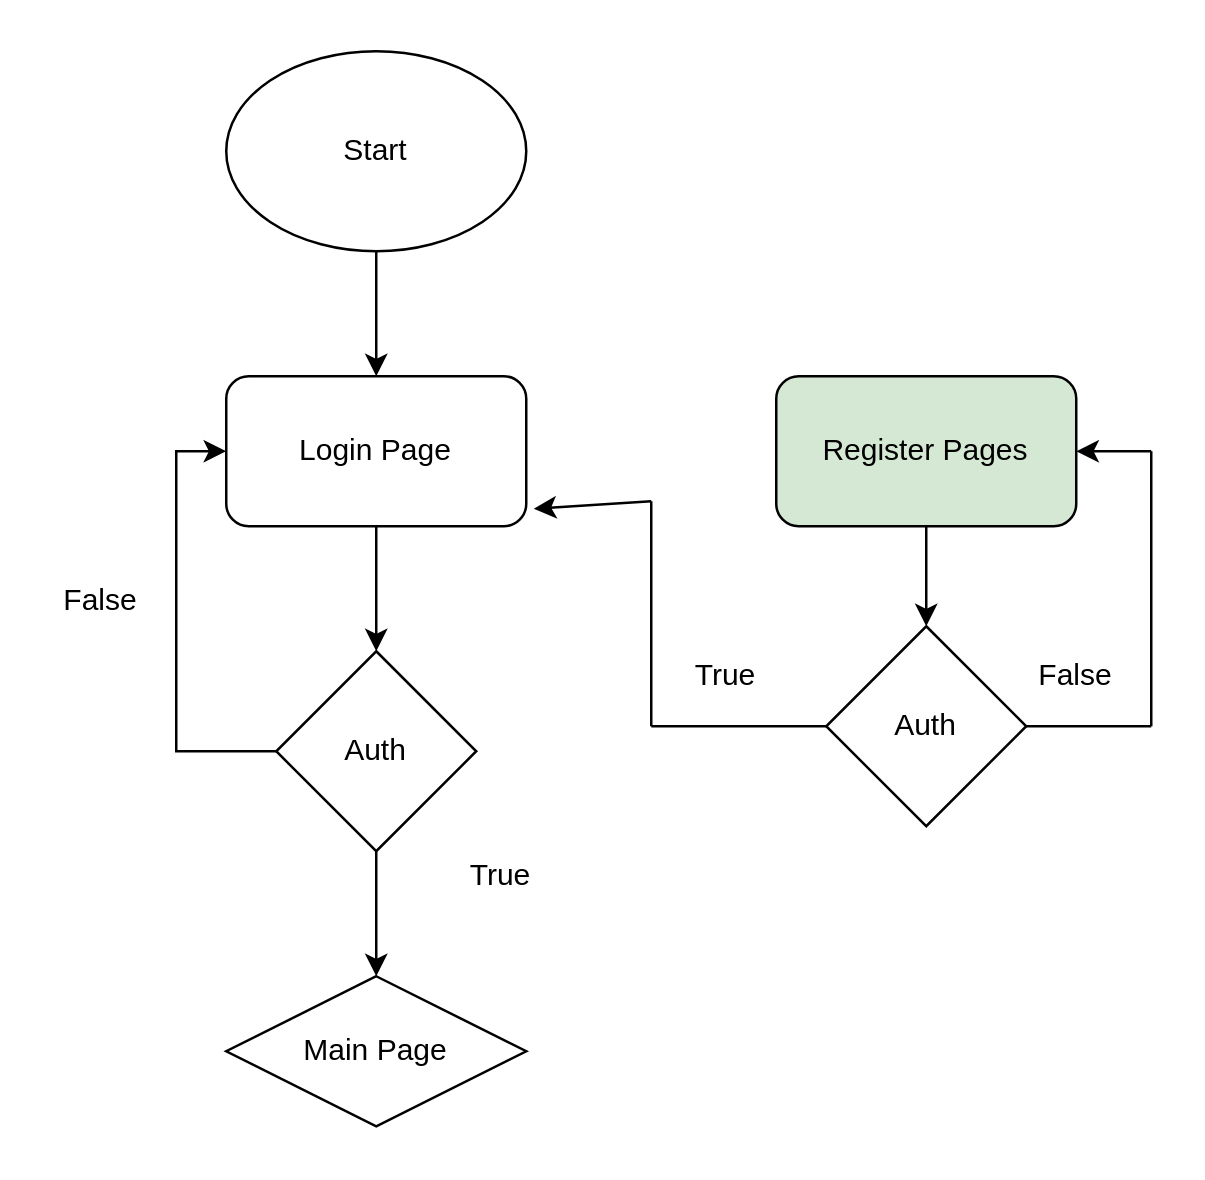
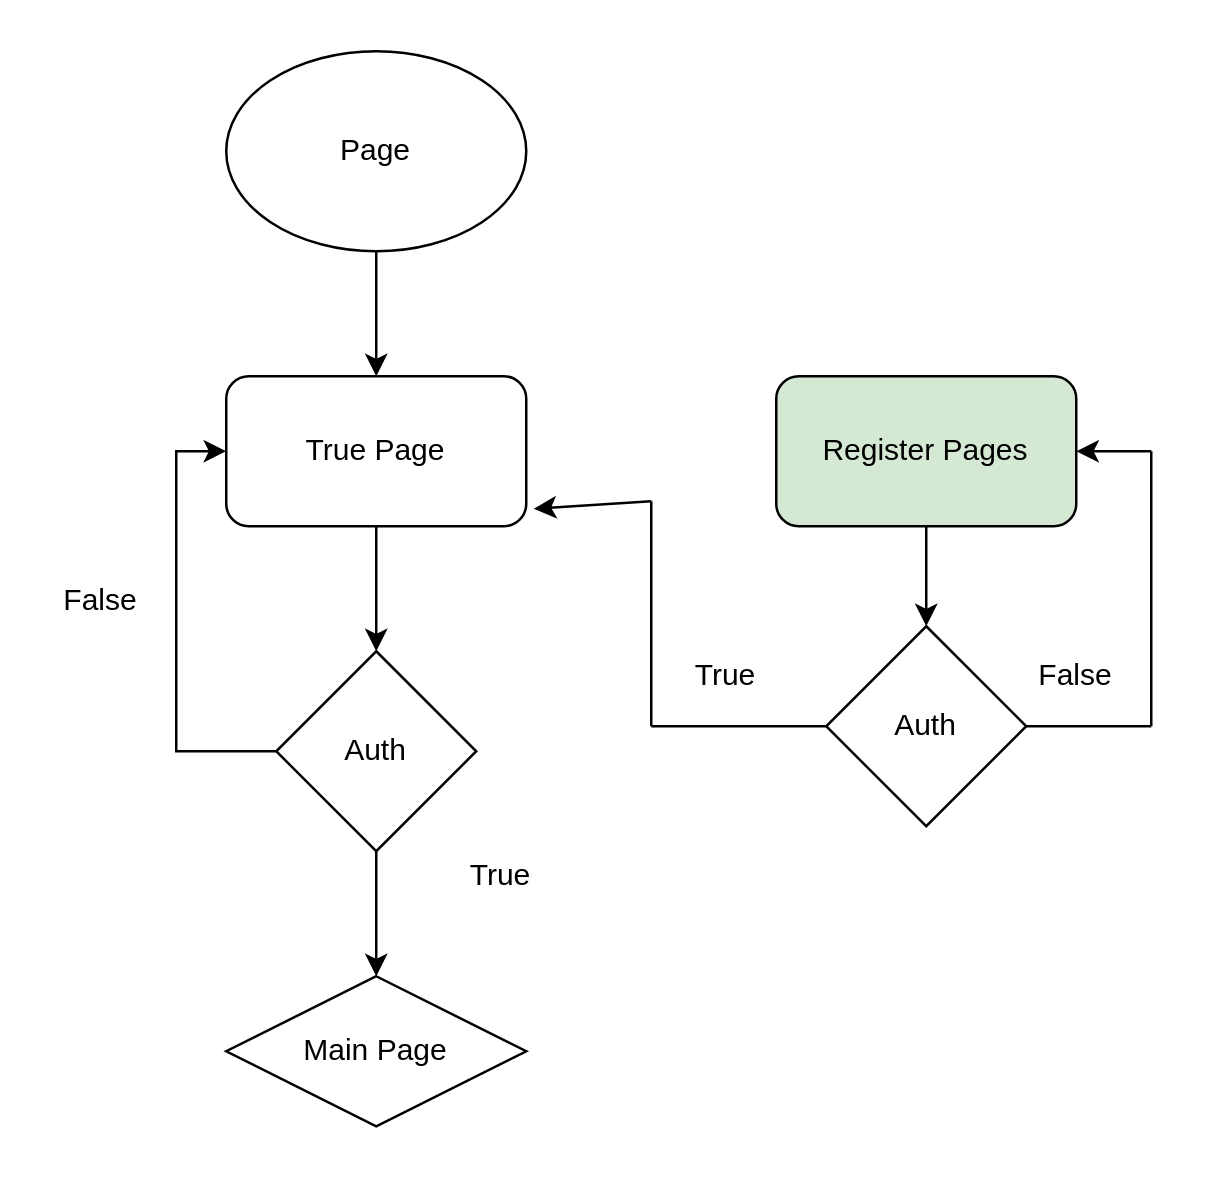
(376, 151) -> (376, 151)
(376, 451) -> (376, 451)
